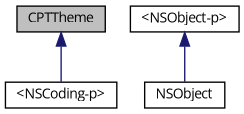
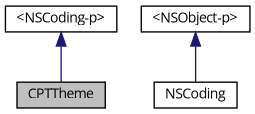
(61, 64) -> (61, 64)
(185, 95) -> (196, 95)
